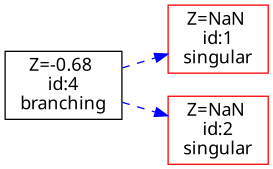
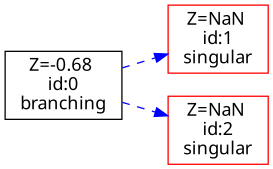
(64, 85) -> (64, 85)
